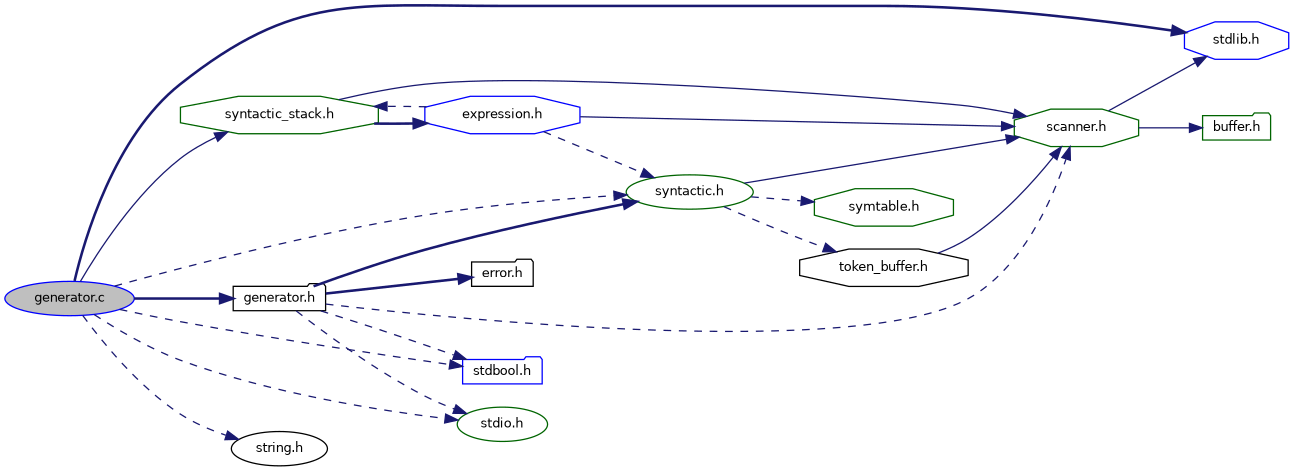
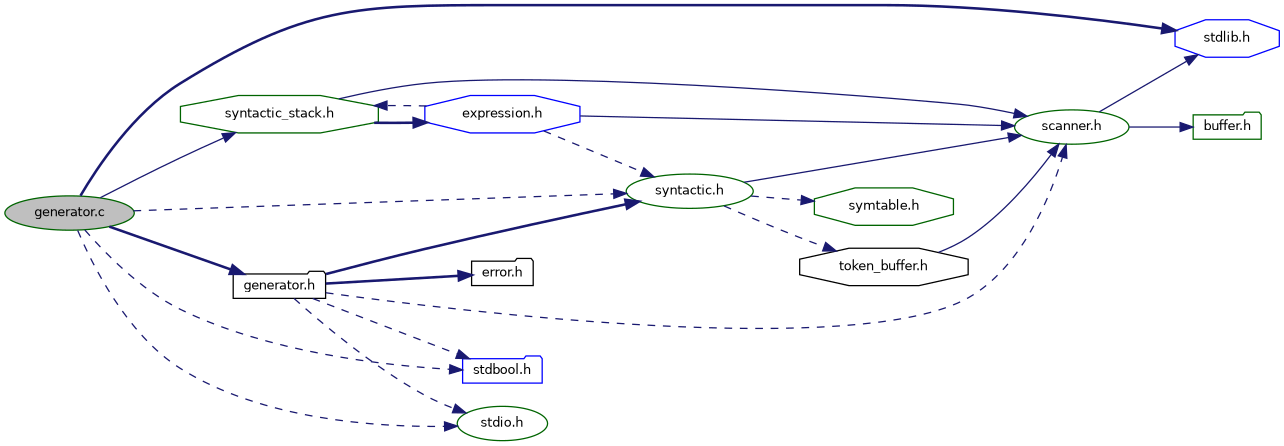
(1076, 128) -> (1072, 127)
(70, 299) -> (70, 213)
(279, 449) -> none
